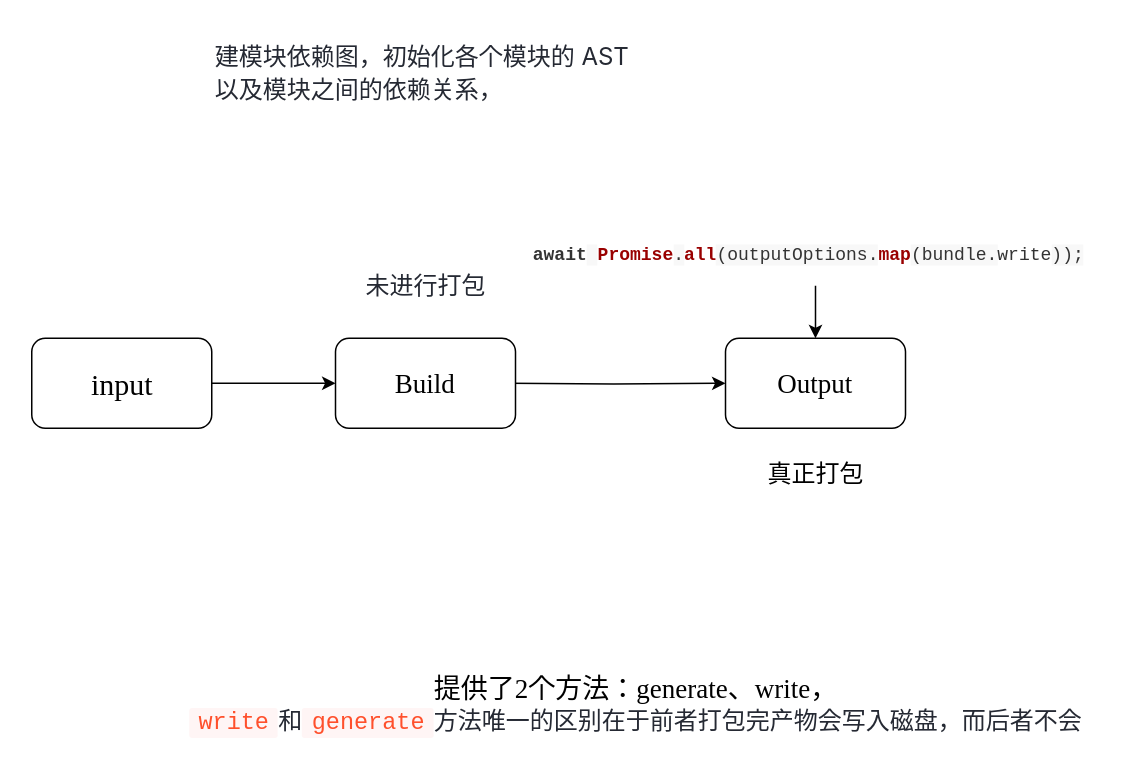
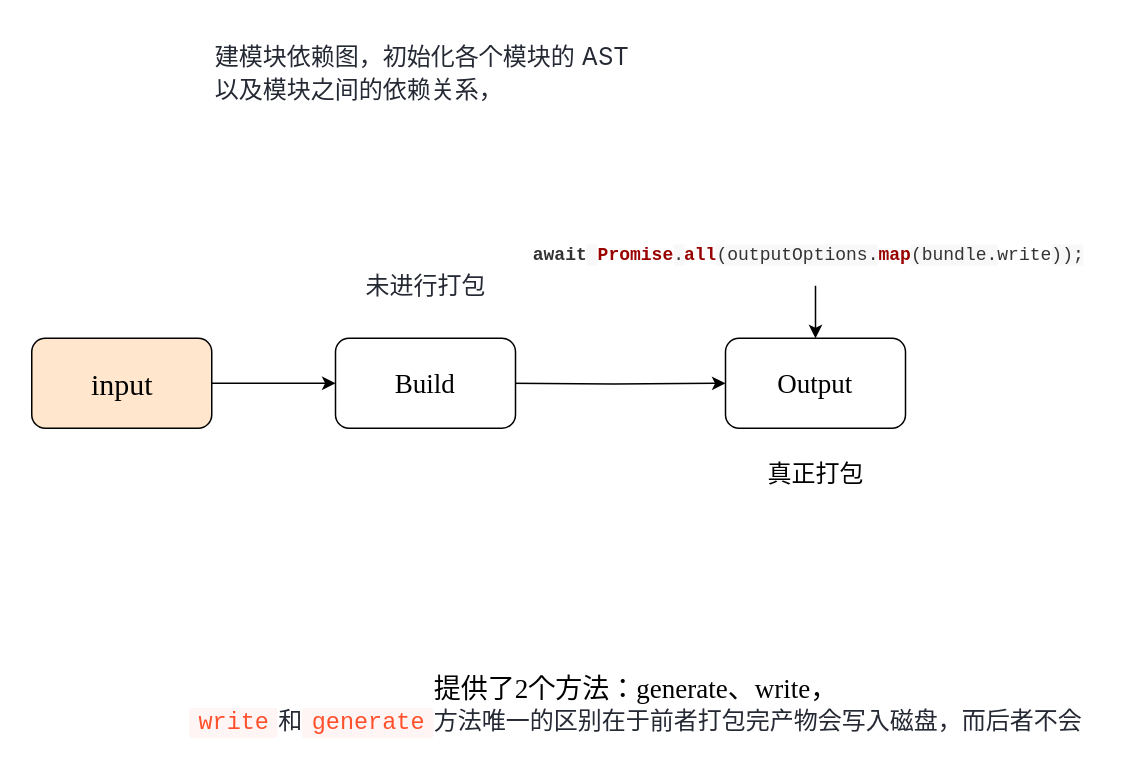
(122, 383) -> (122, 383)
